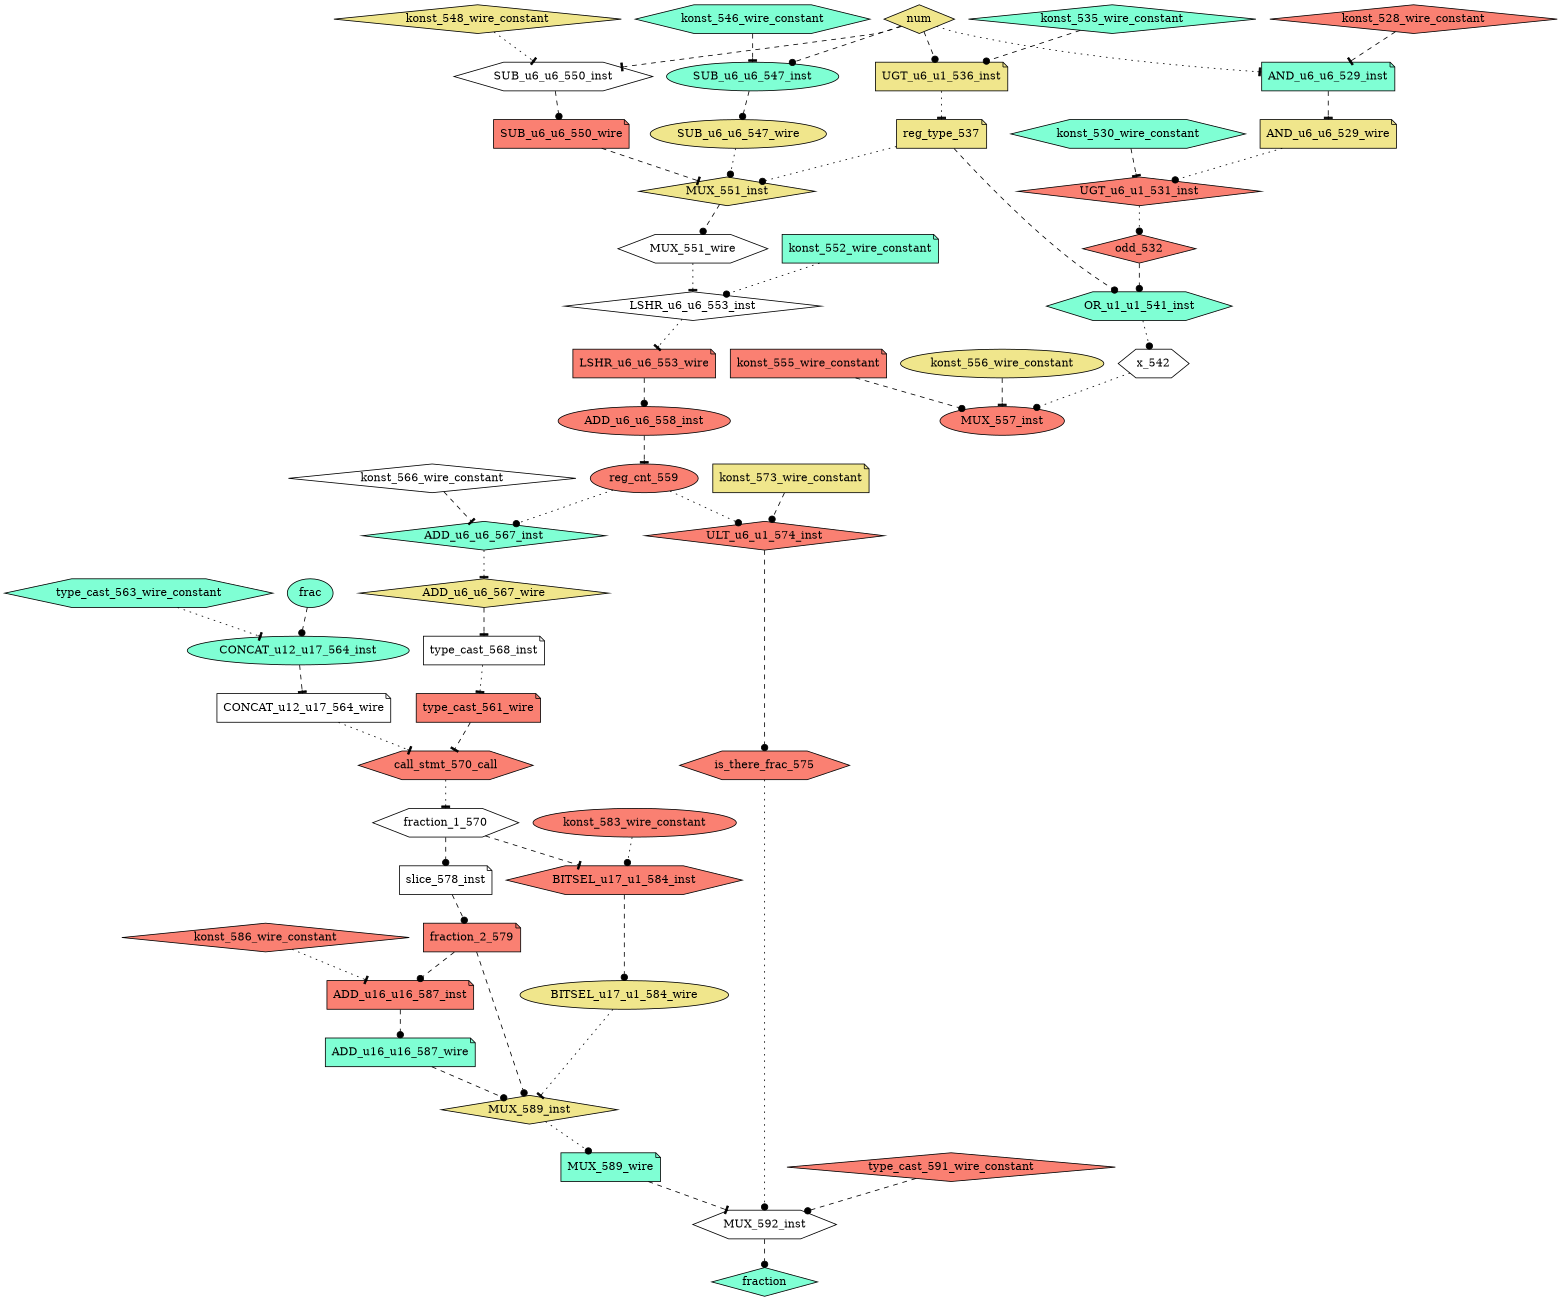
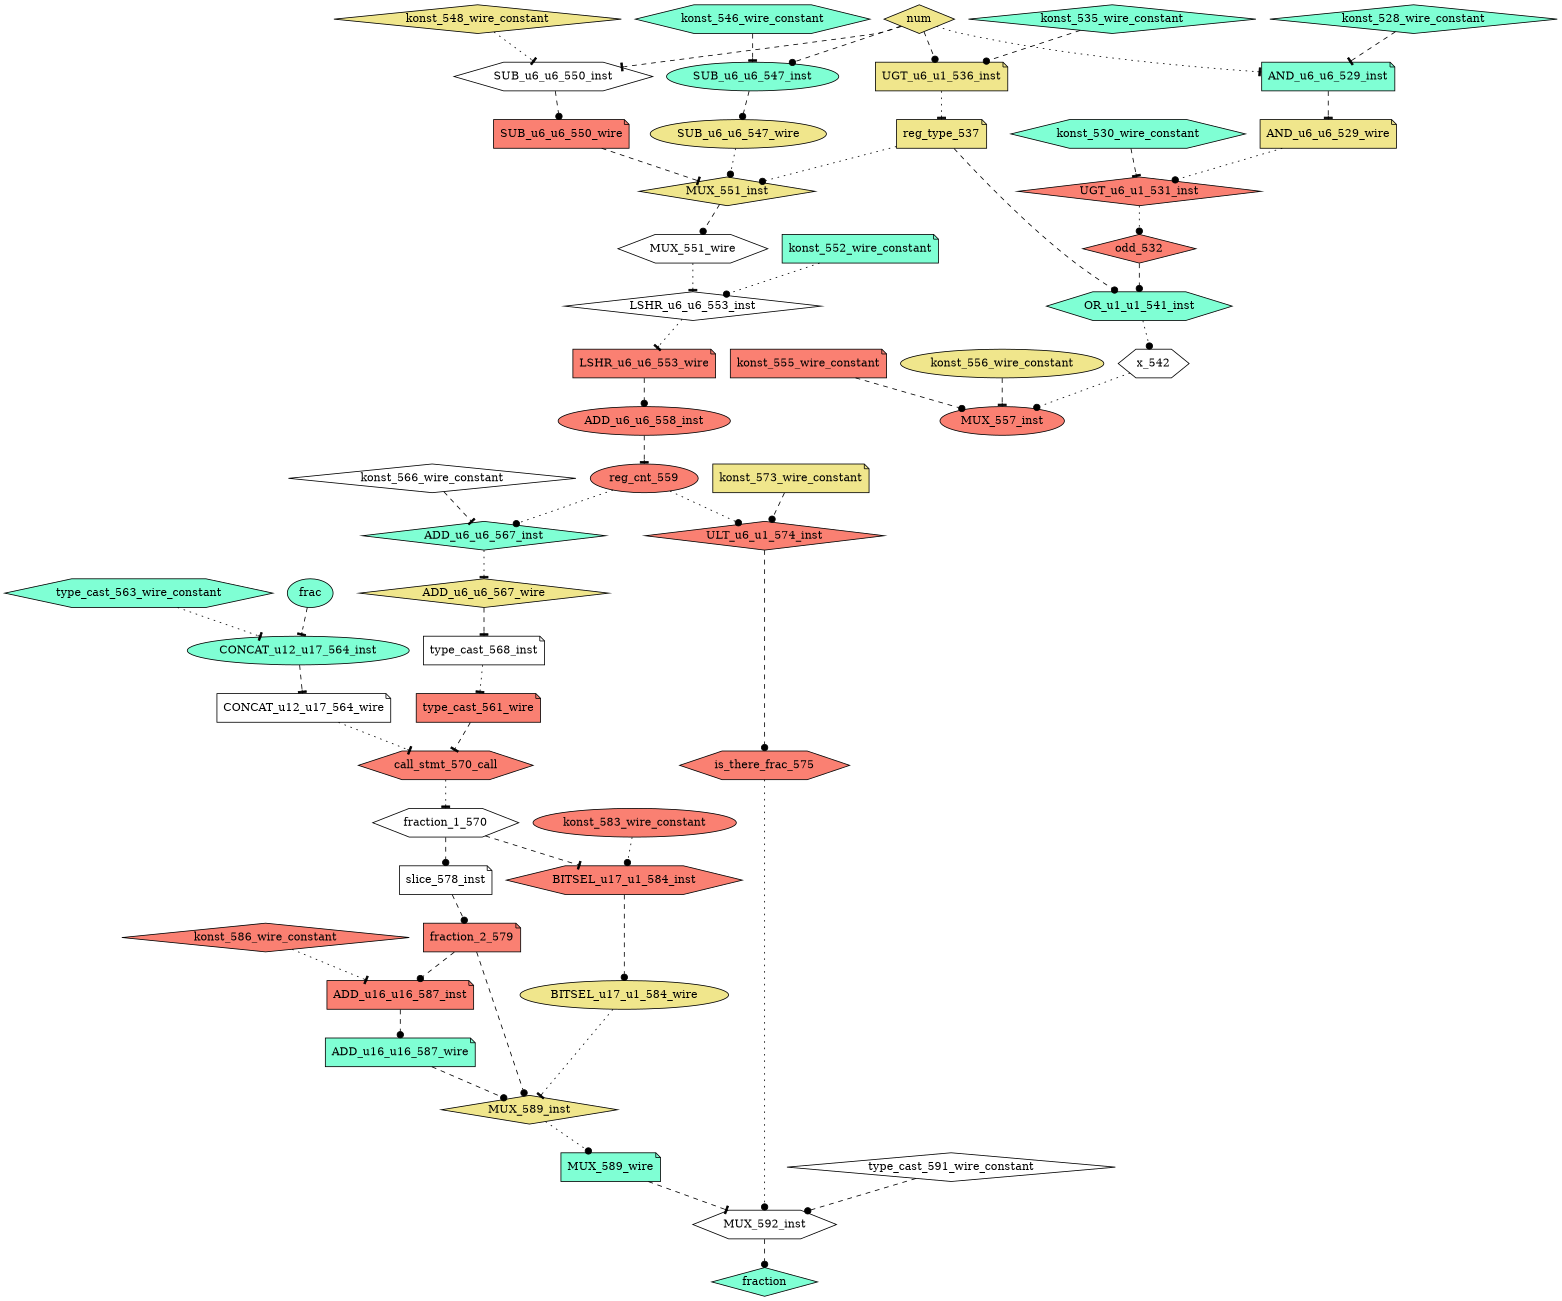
(1414, 19) -> (1414, 19)
(305, 618) -> (305, 618)
(951, 1167) -> (951, 1167)
